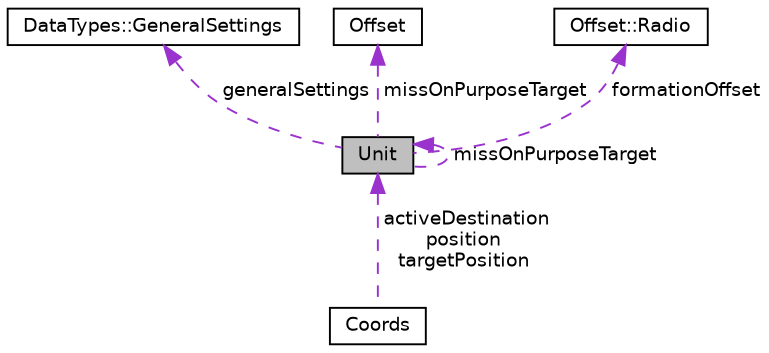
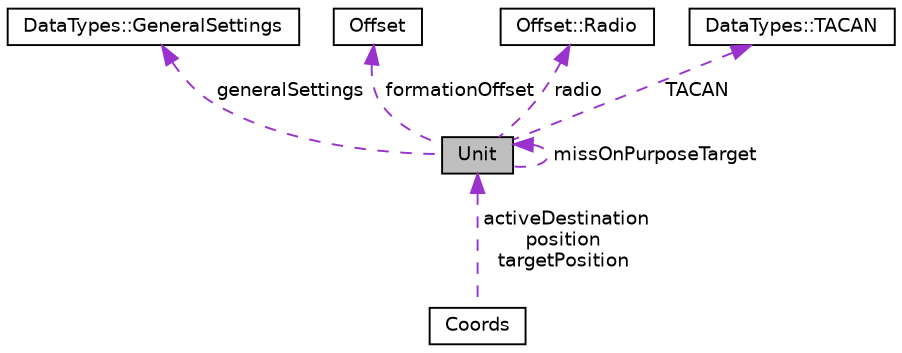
none -> (792, 27)
(482, 91) -> (457, 91)
(684, 91) -> (575, 91)
